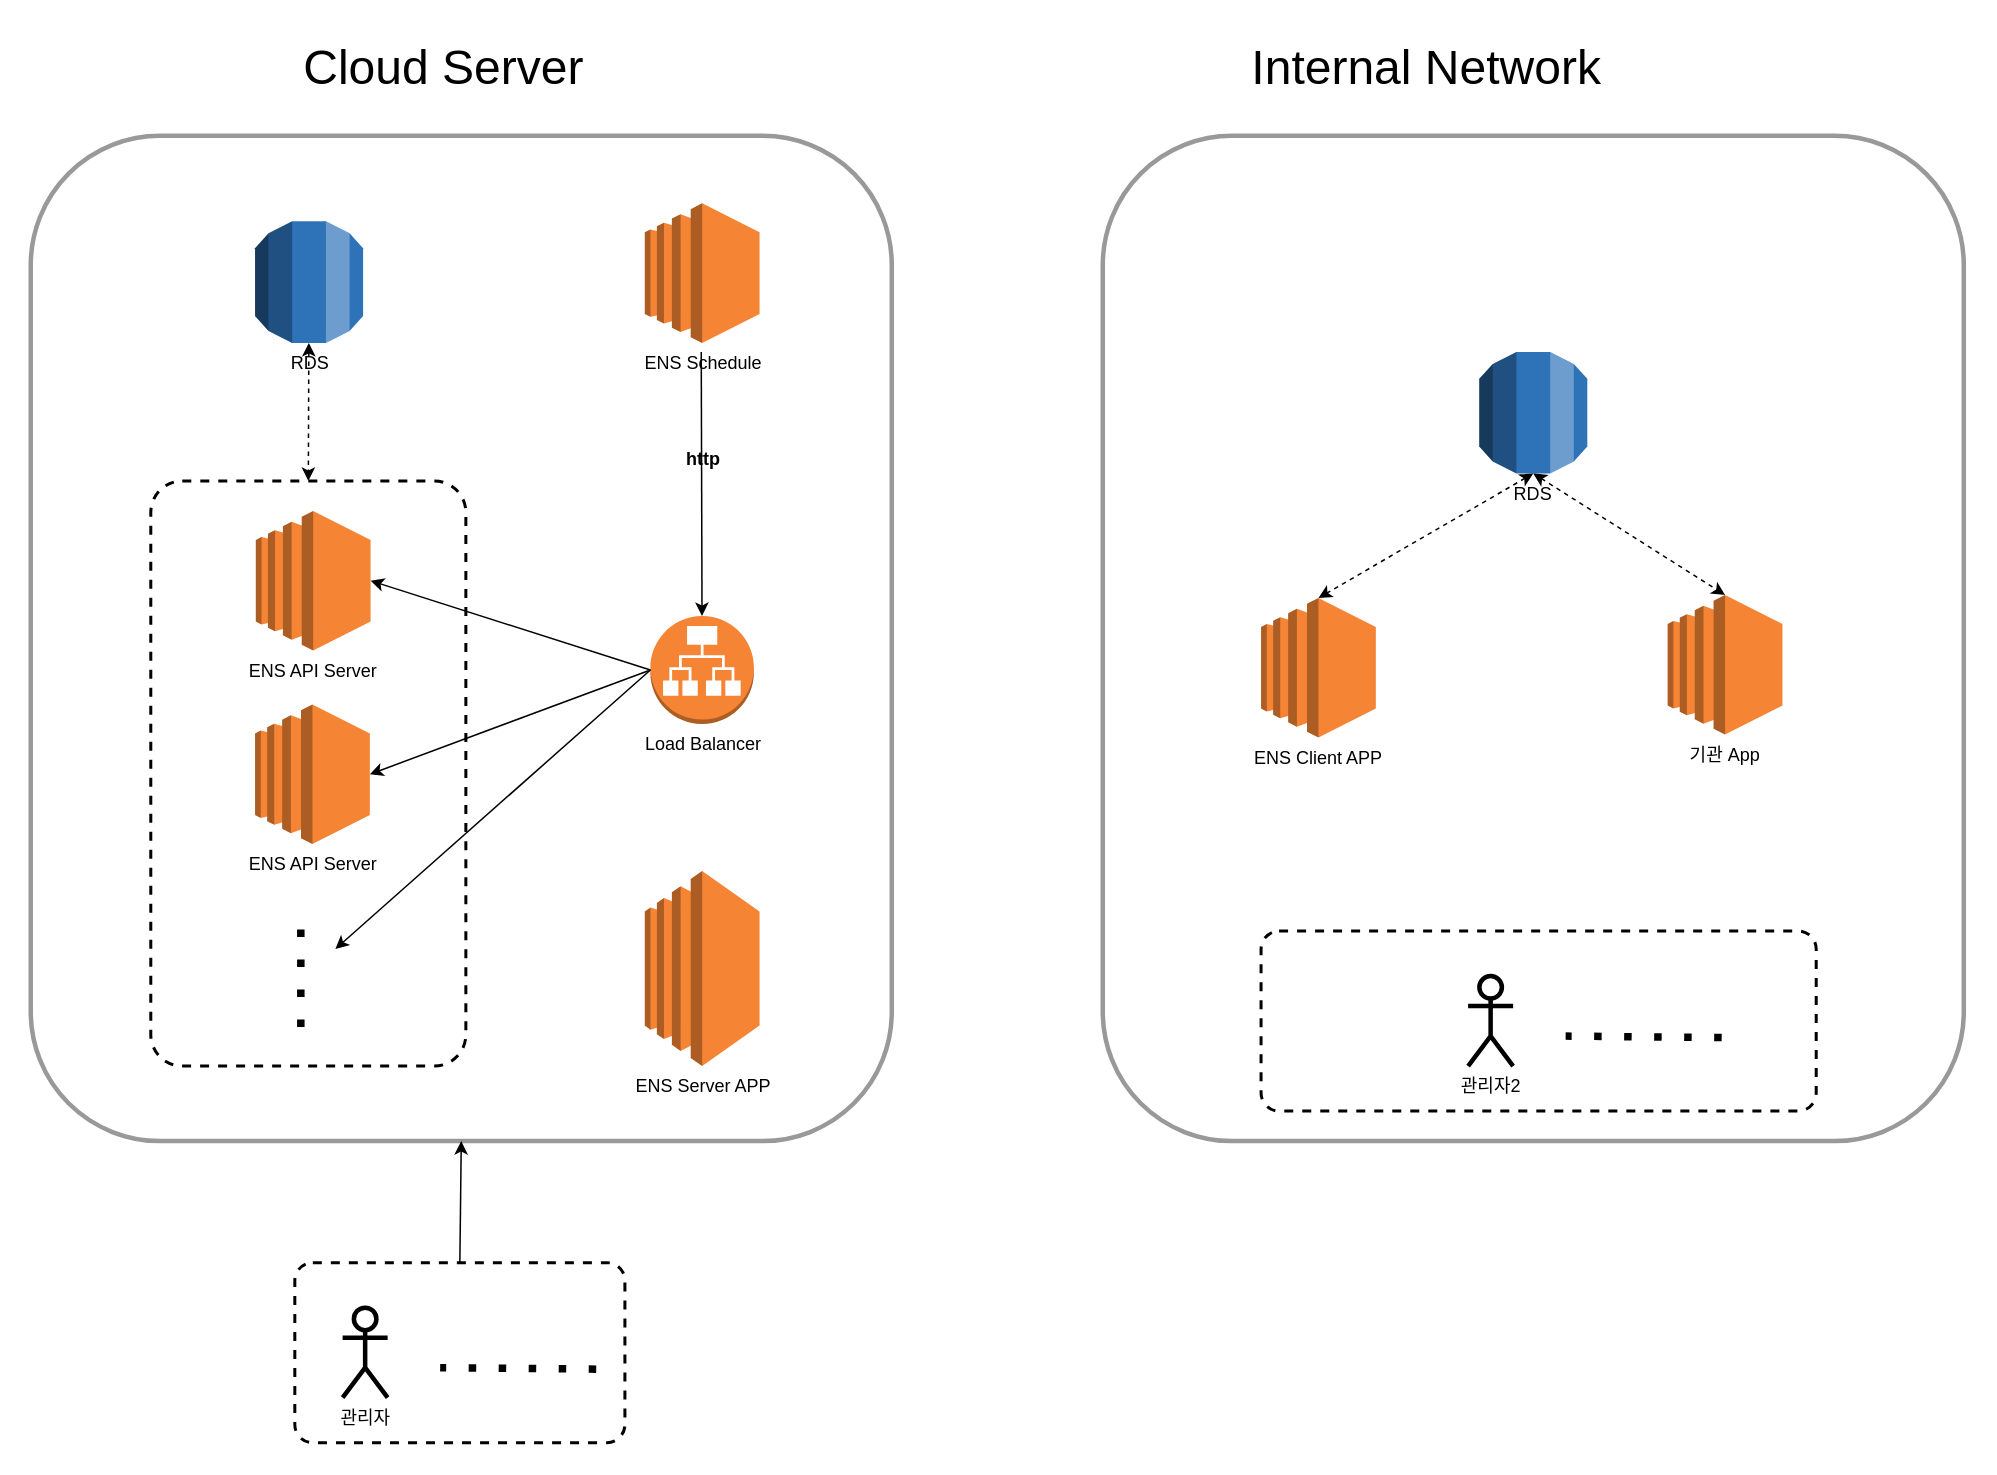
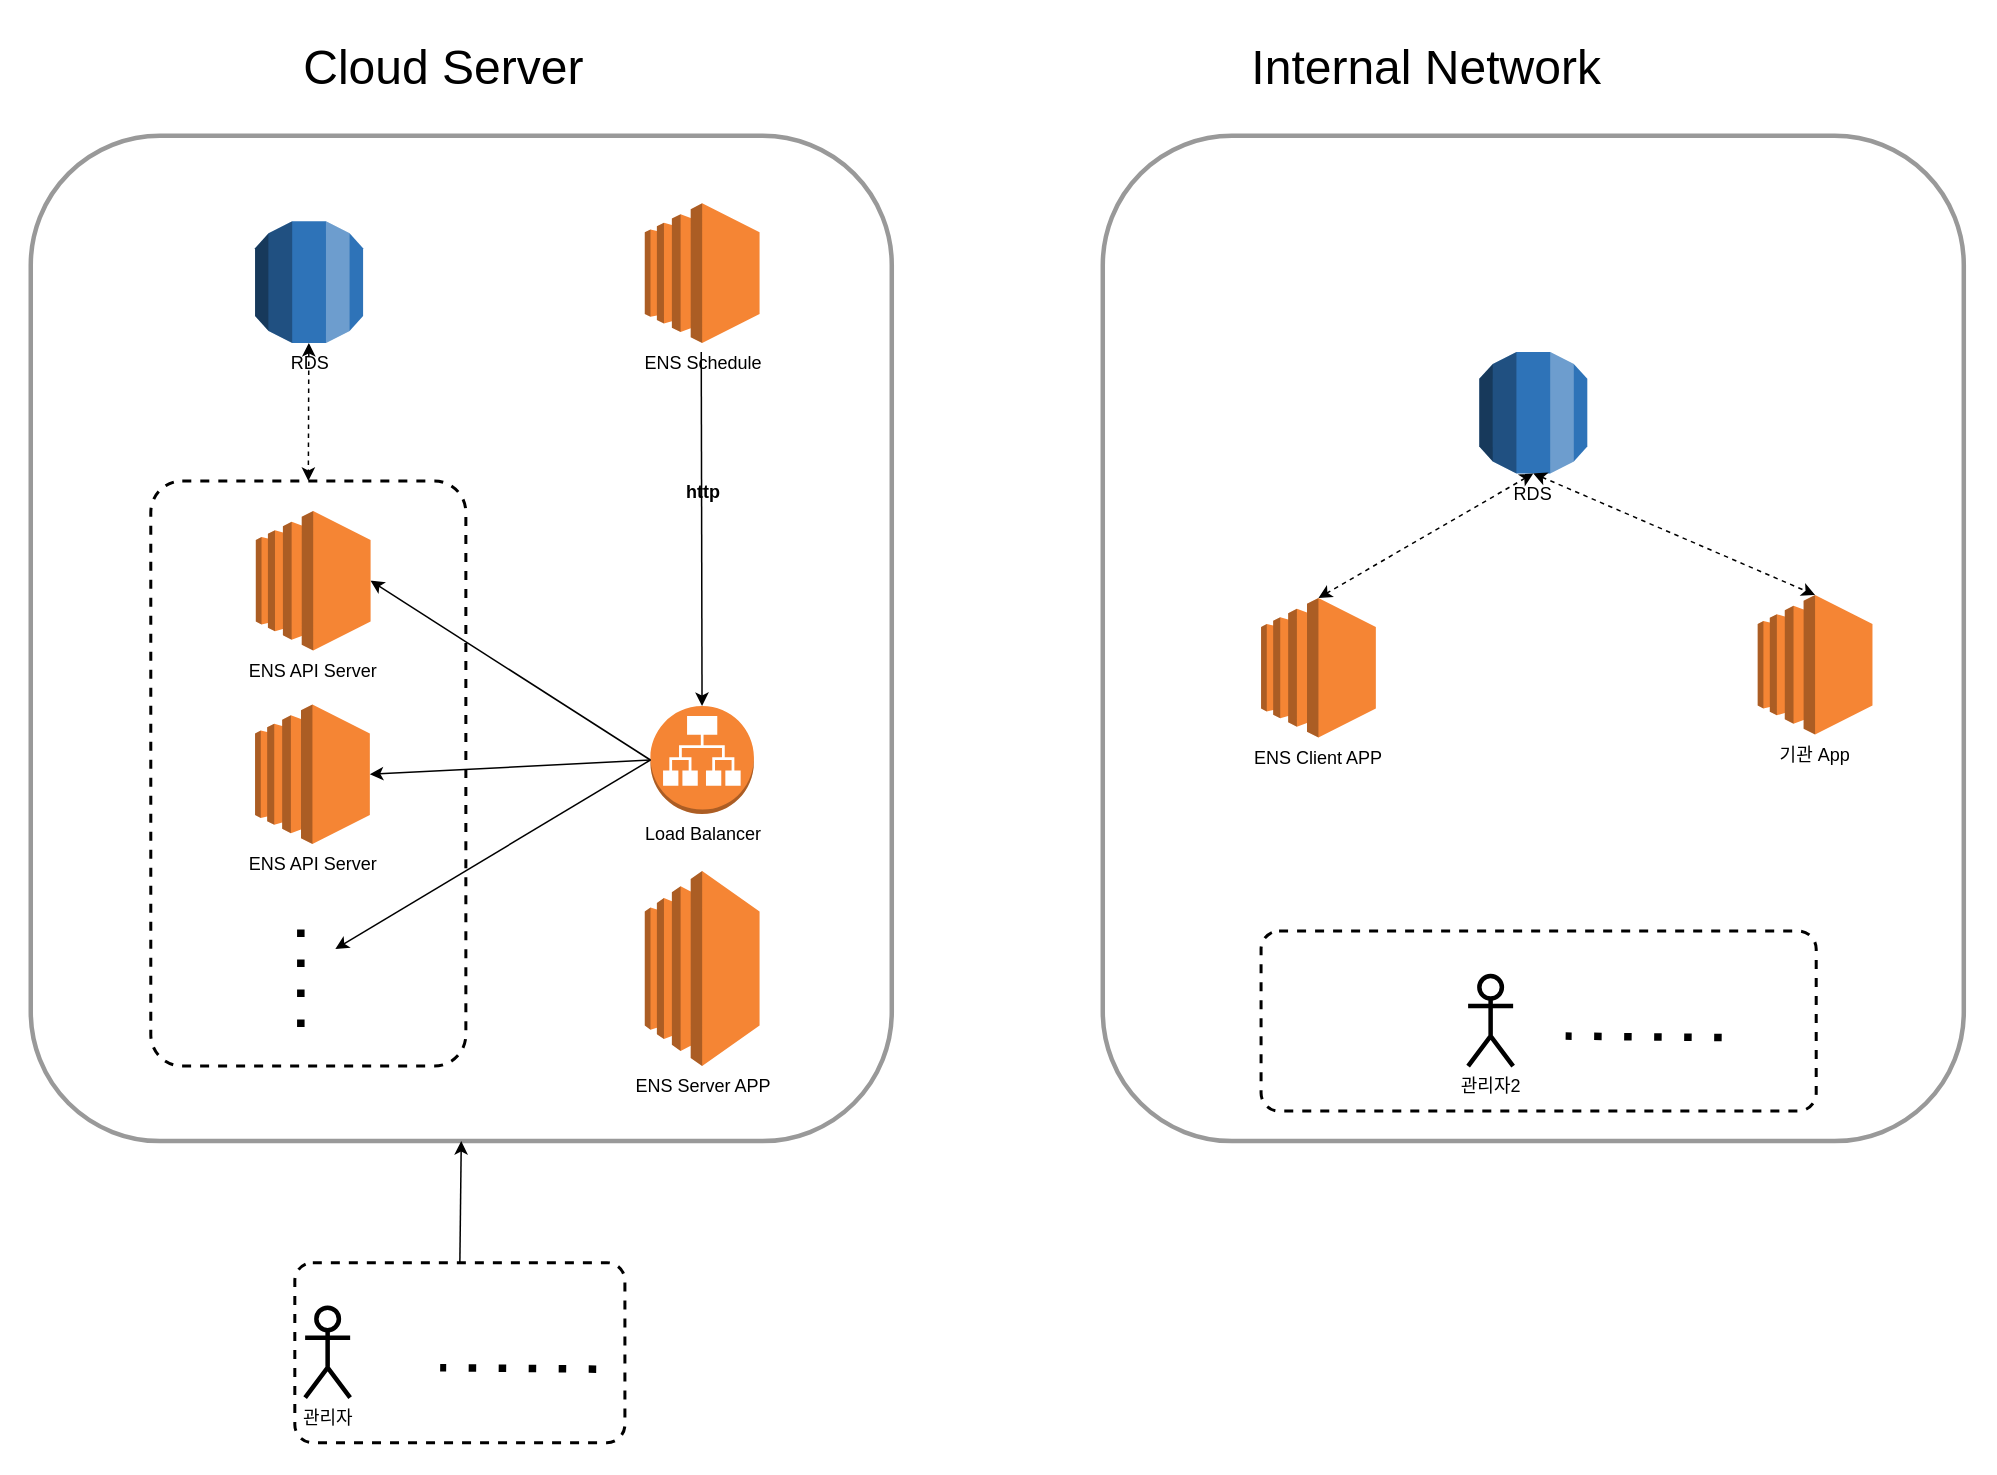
(1725, 665) -> (1815, 665)
(702, 670) -> (702, 760)
(365, 1352) -> (328, 1352)
